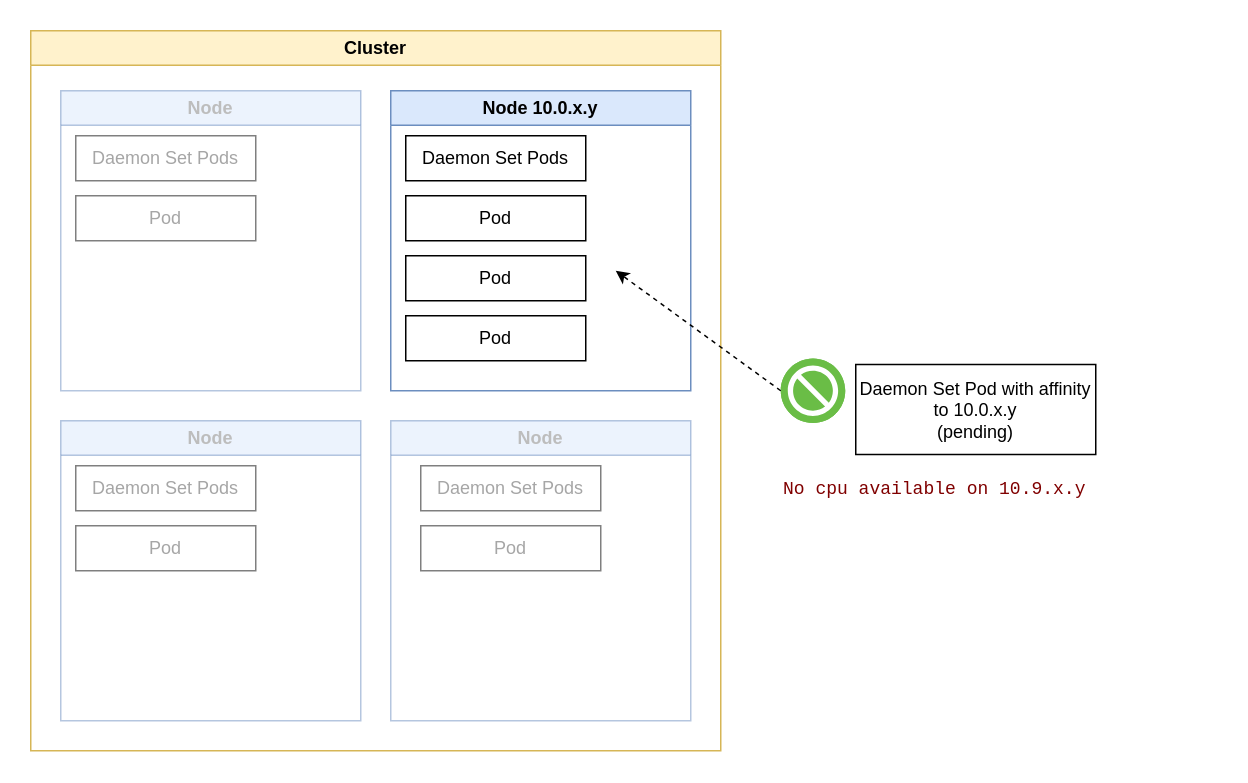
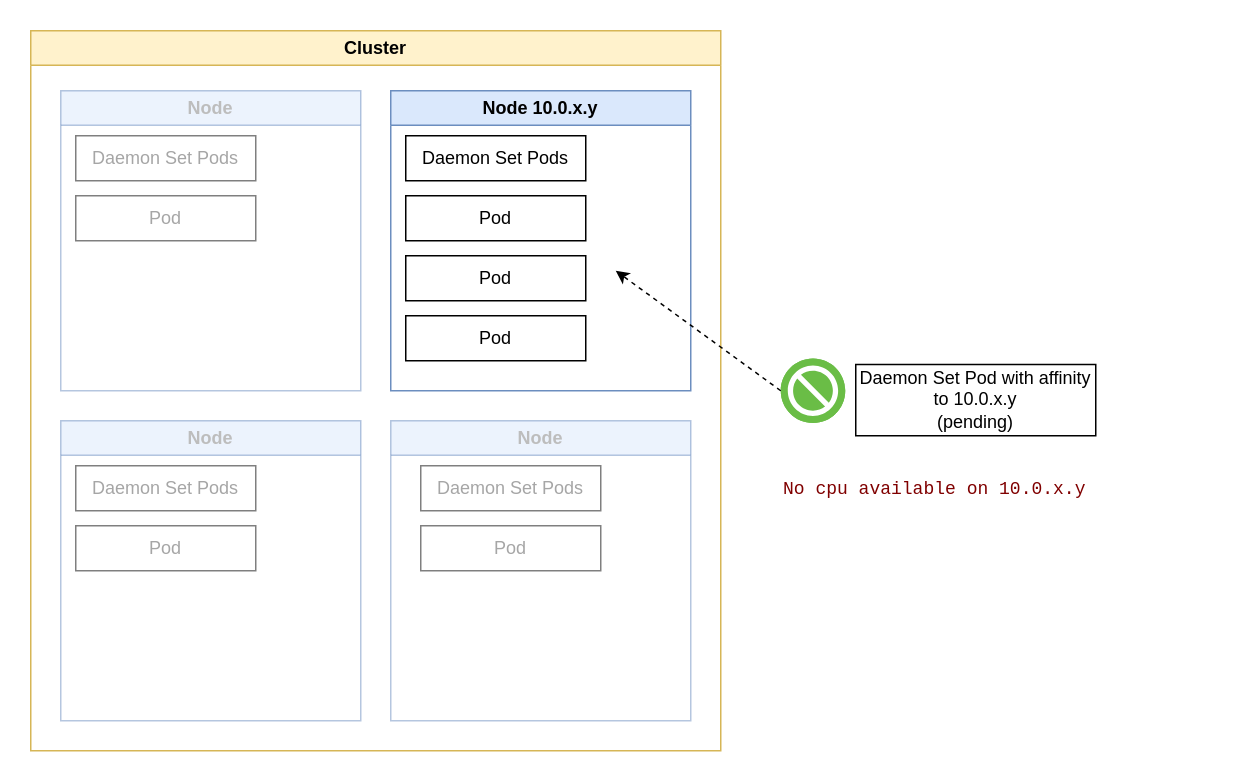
(976, 410) -> (976, 400)
(901, 487) -> (901, 487)
